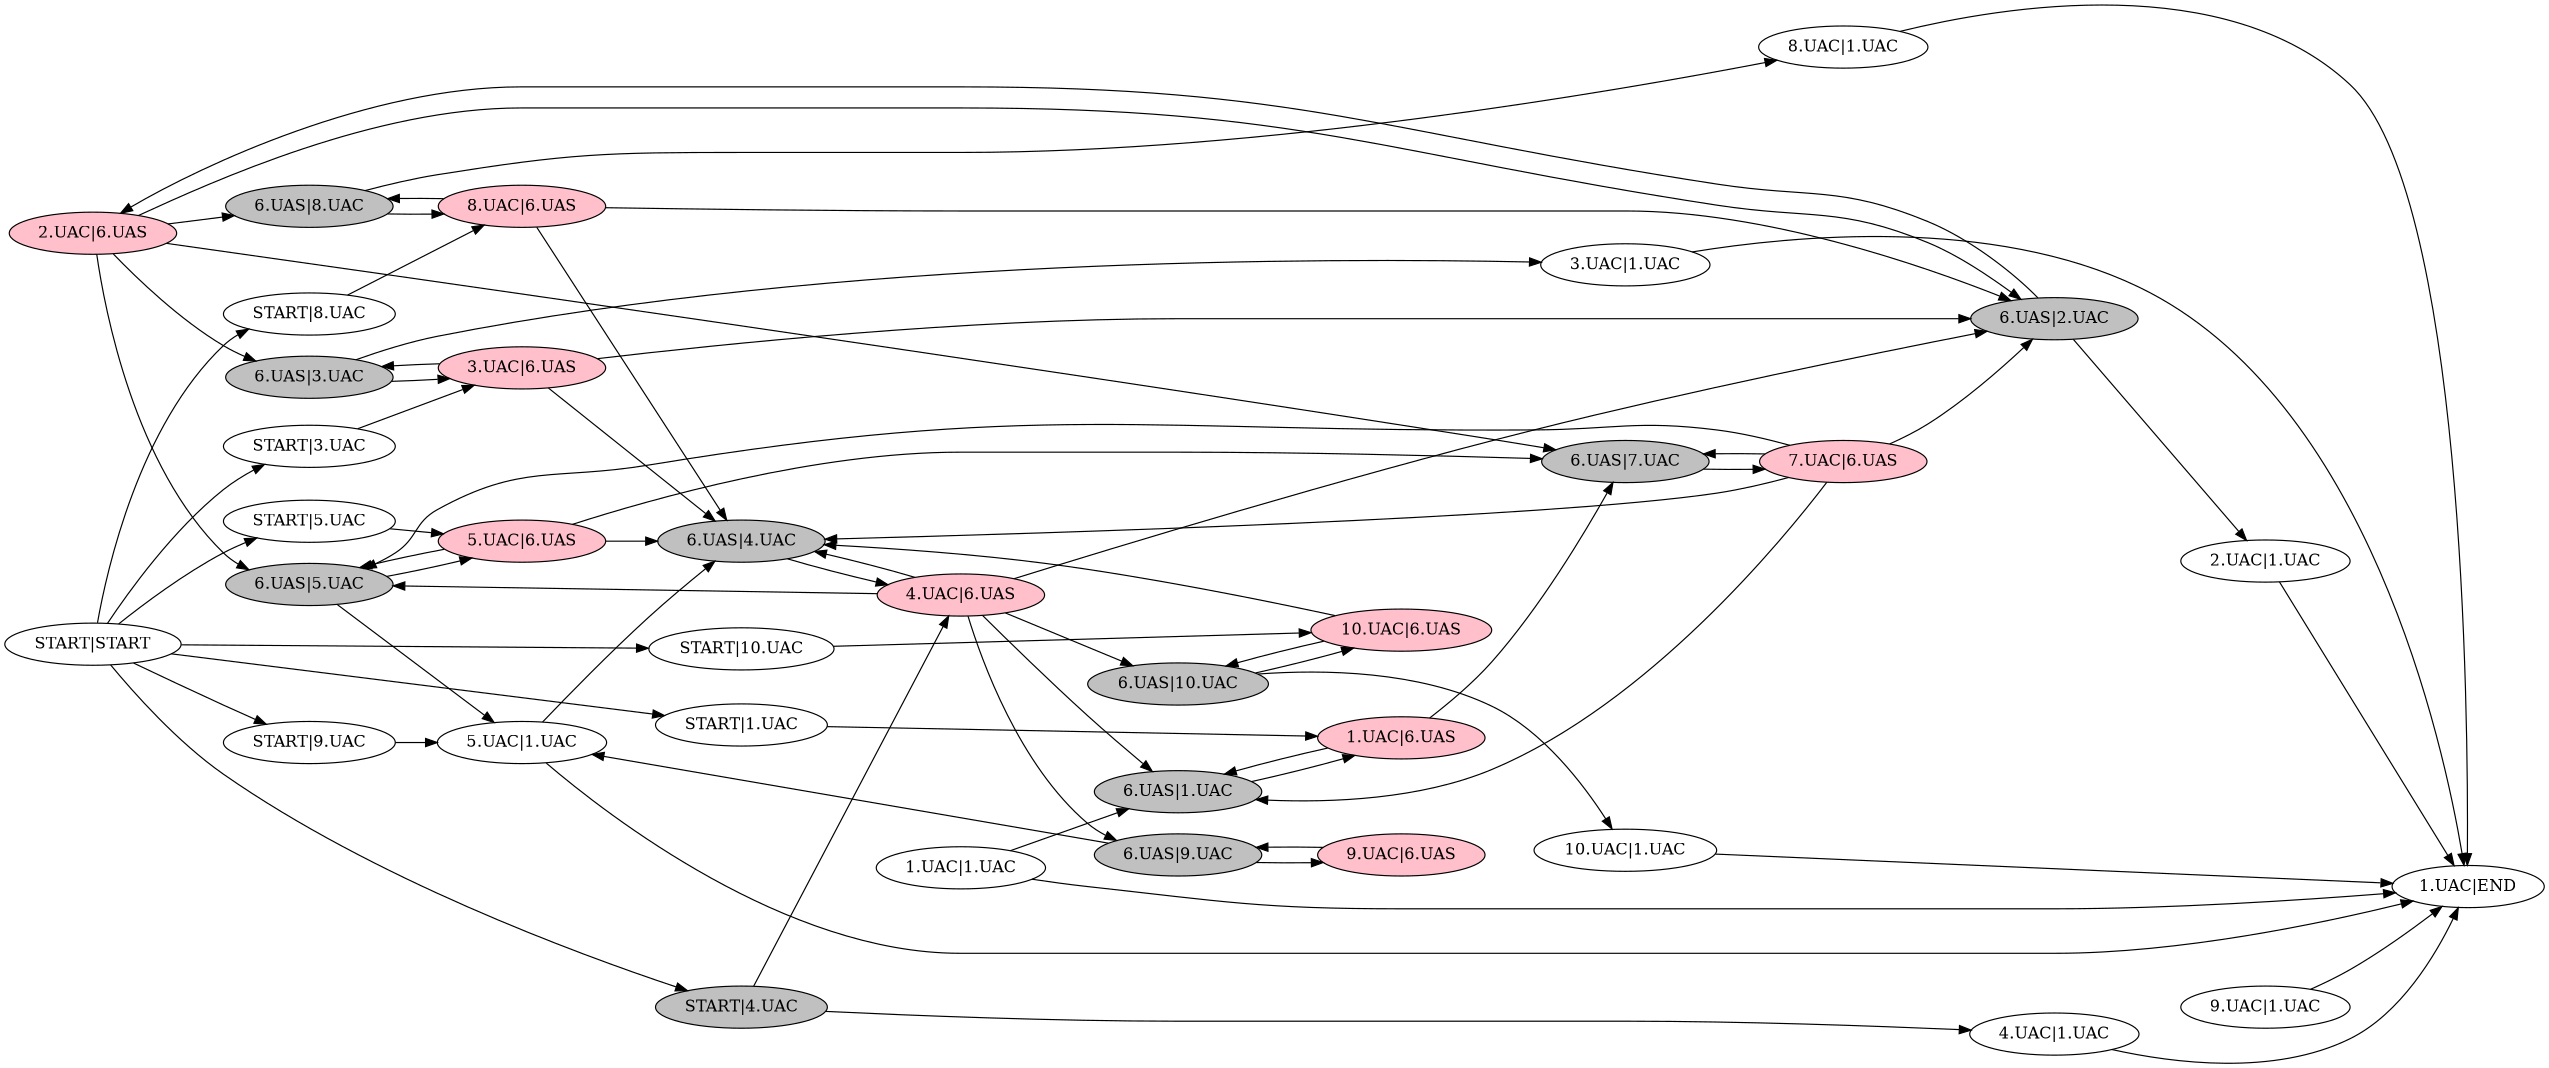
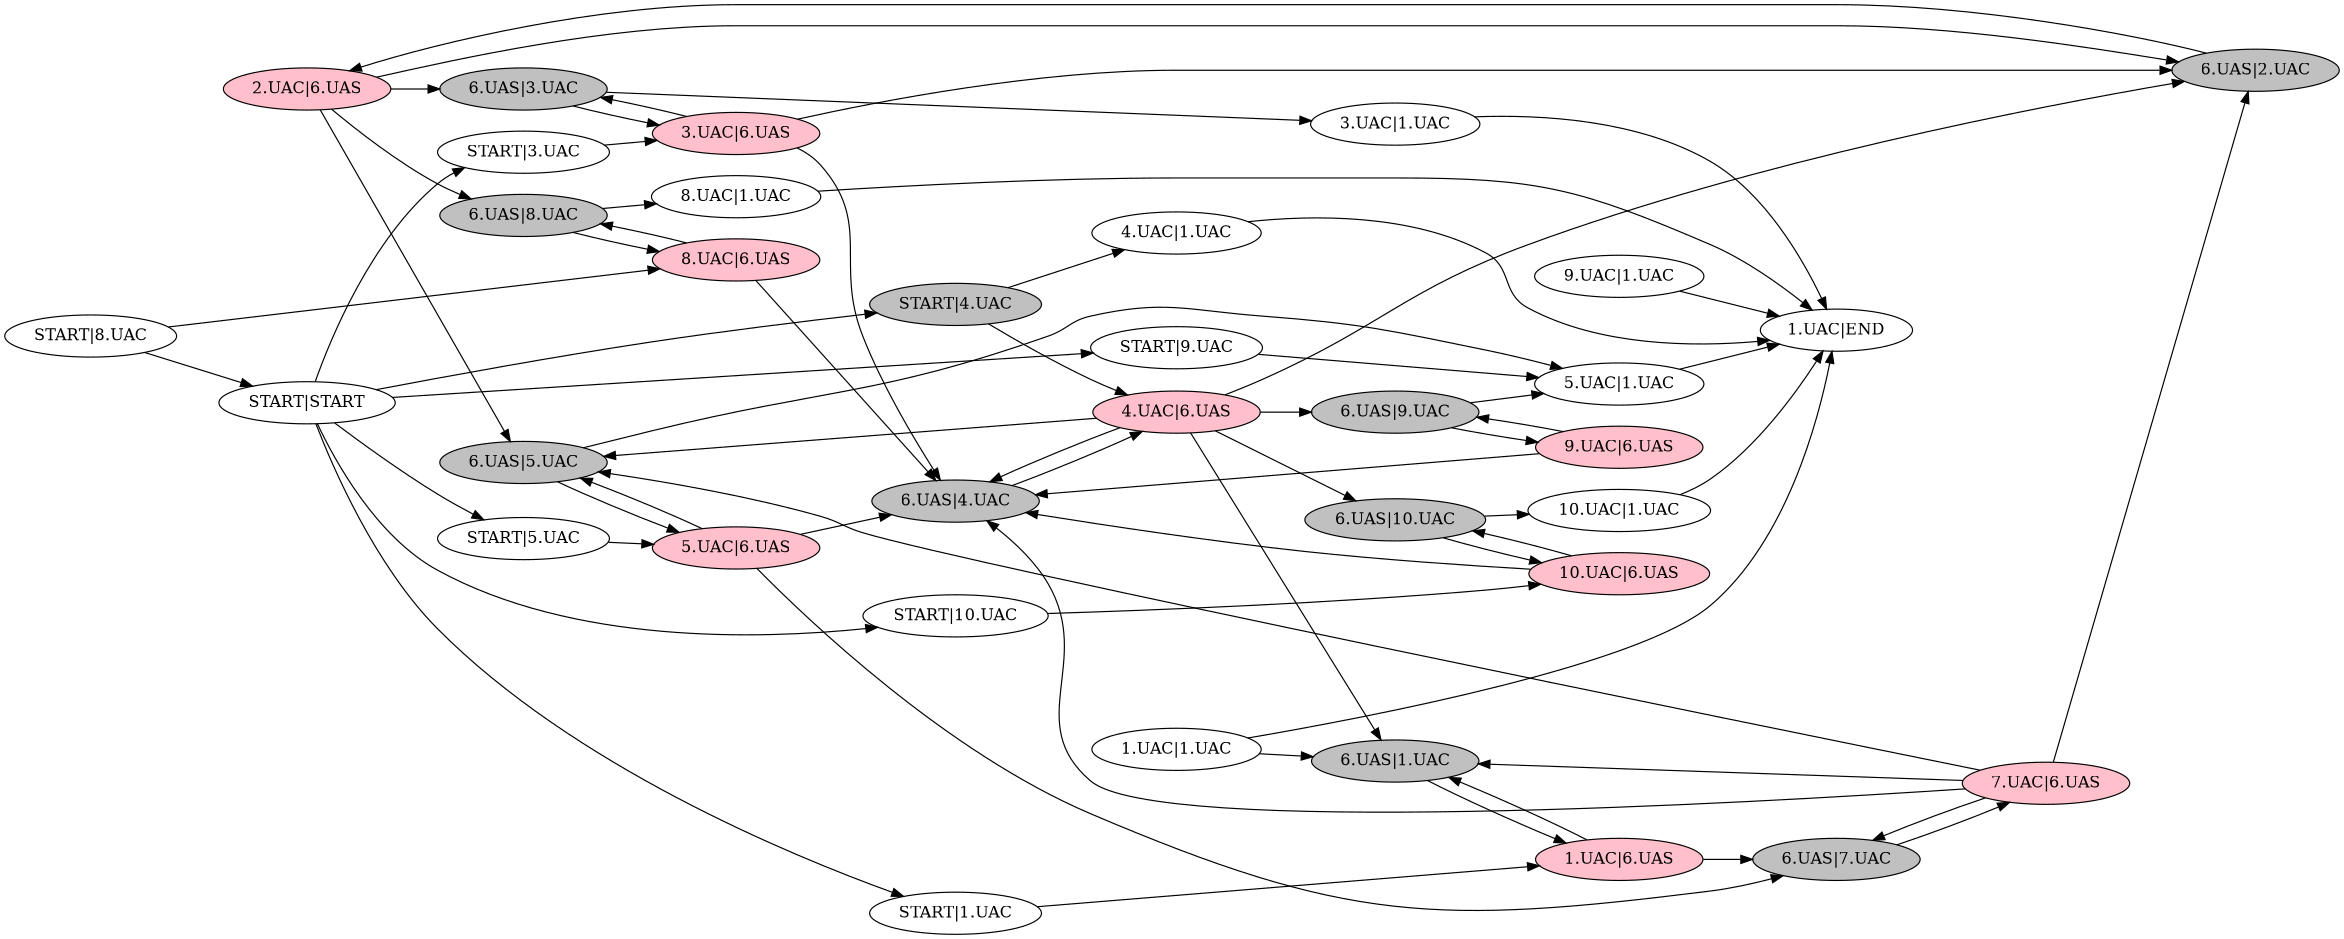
(1308, 211) -> none
(856, 343) -> none
(144, 466) -> (193, 368)
(2265, 561) -> none
(626, 639) -> (1281, 475)
